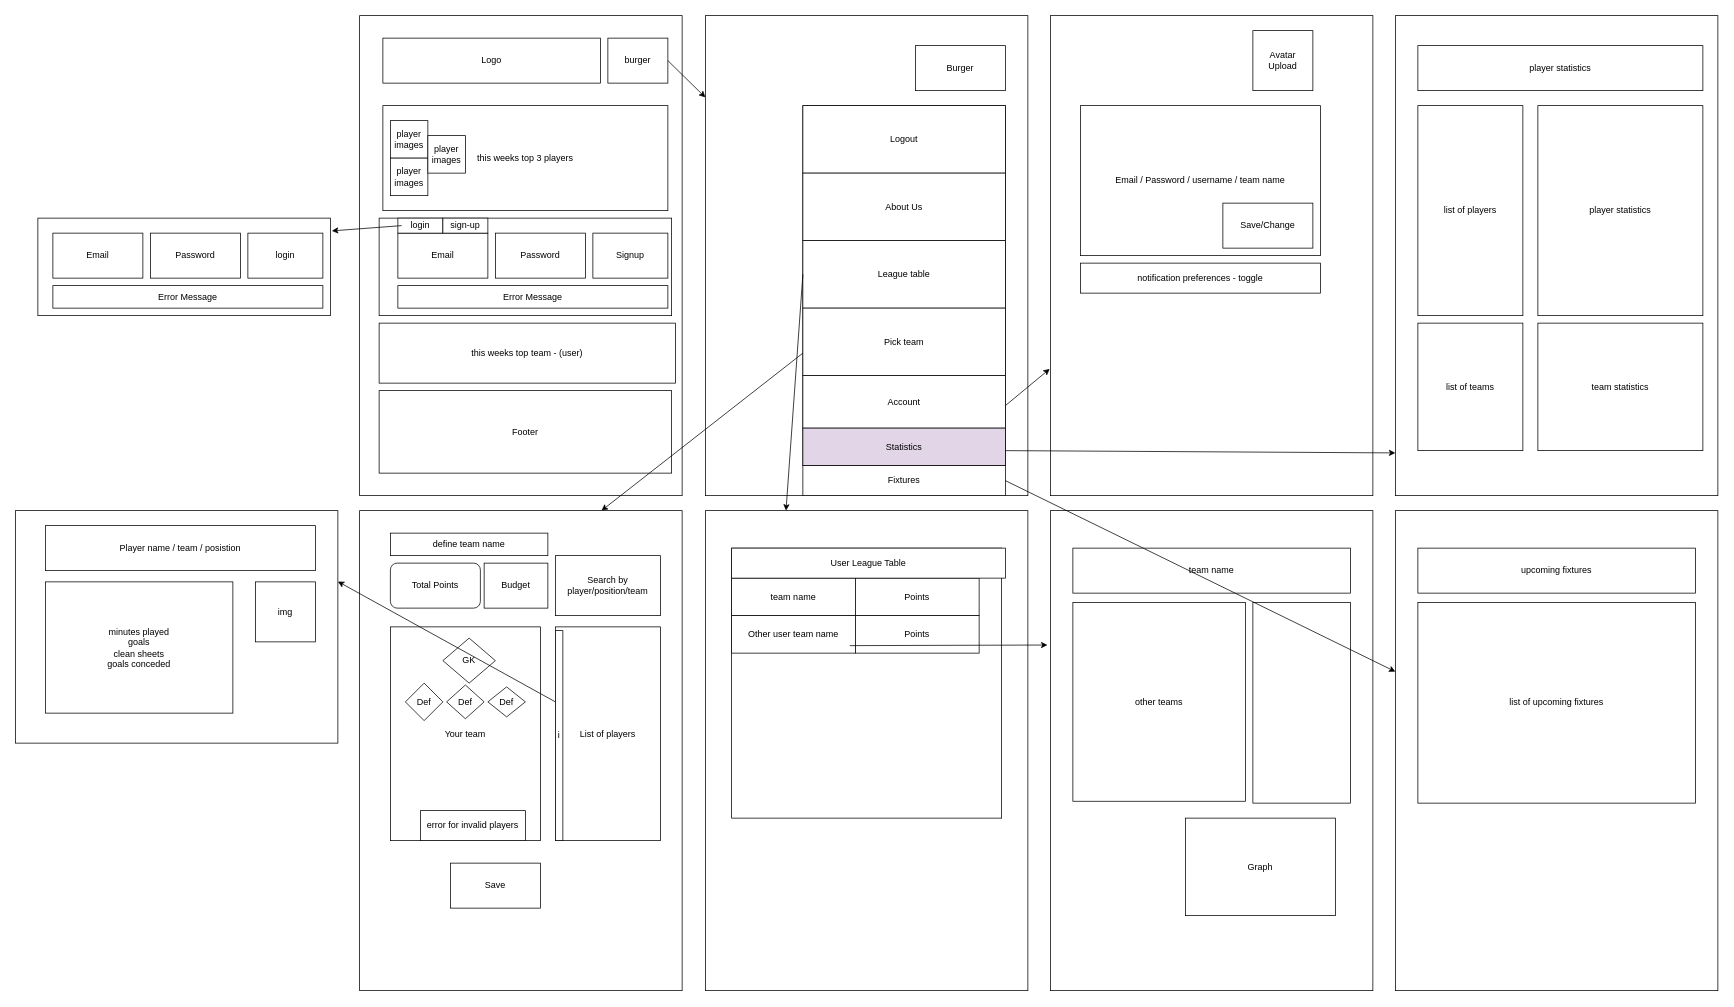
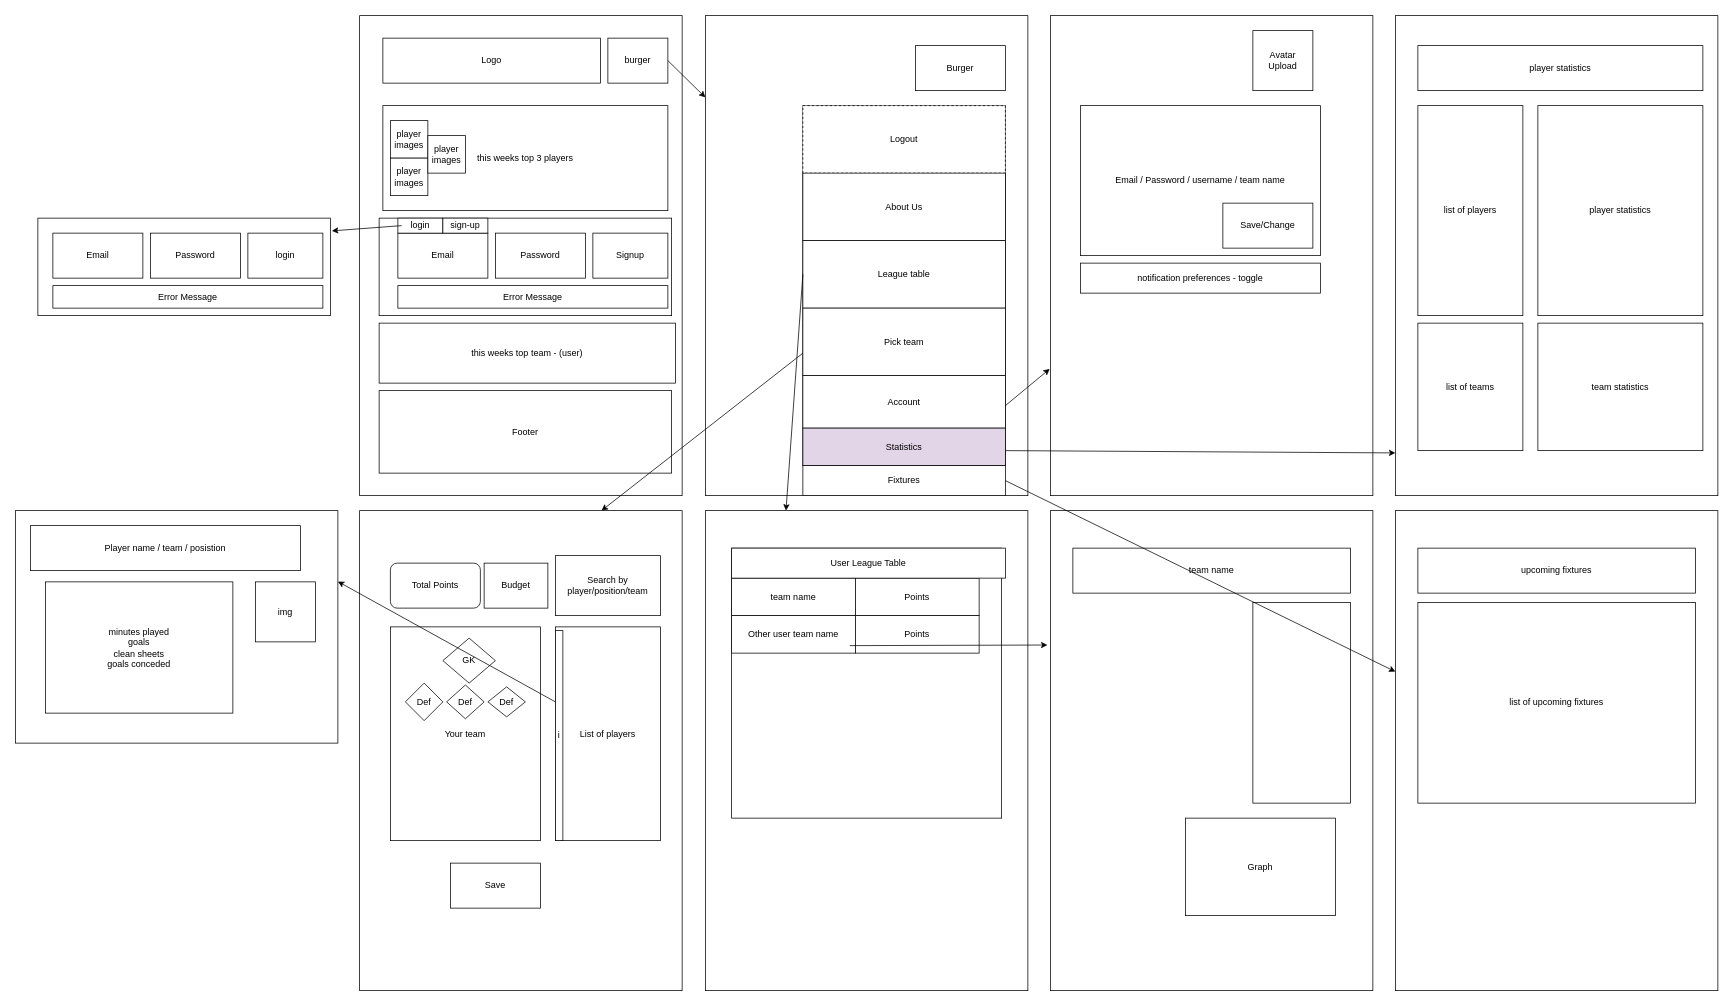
(904, 139) -> (904, 139)
(469, 544) -> none
(180, 548) -> (165, 548)
(1159, 702) -> none
(473, 825) -> none
